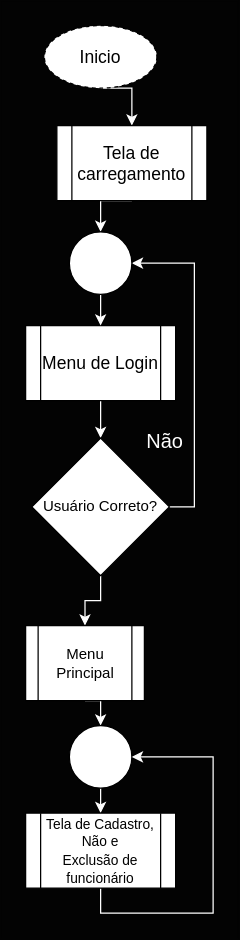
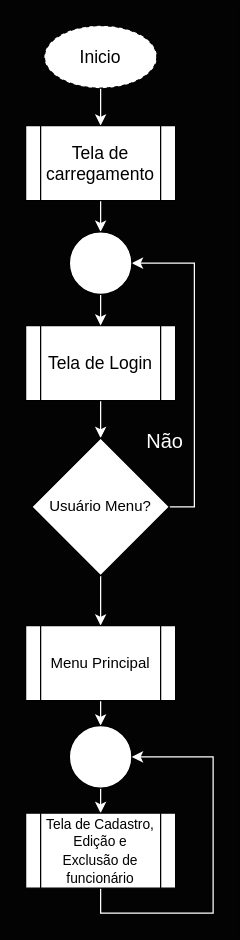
(132, 163) -> (101, 163)
(101, 363) -> (101, 363)
(101, 507) -> (101, 507)
(85, 663) -> (101, 663)
(101, 851) -> (101, 851)
